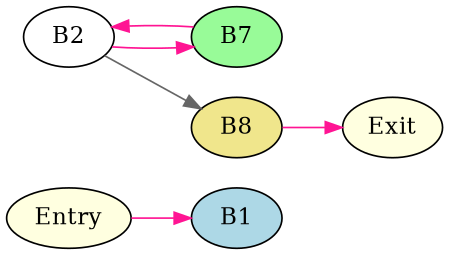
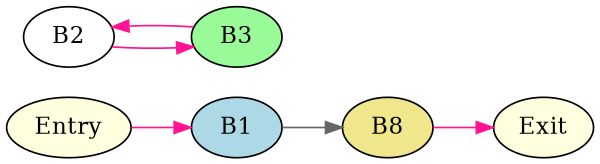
(237, 37) -> (237, 37)
(145, 78) -> (304, 128)
